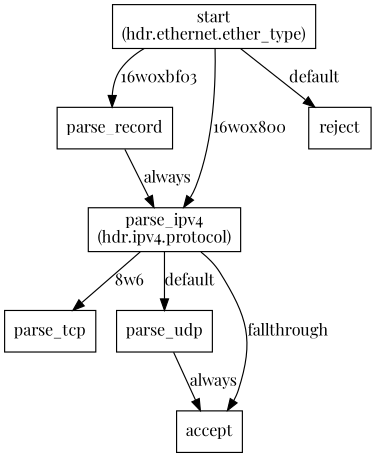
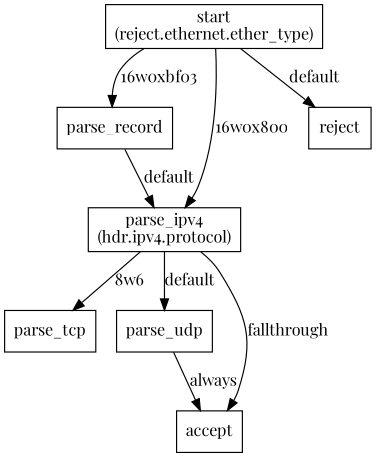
(214, 27) -> (214, 27)
(167, 178) -> (169, 178)
